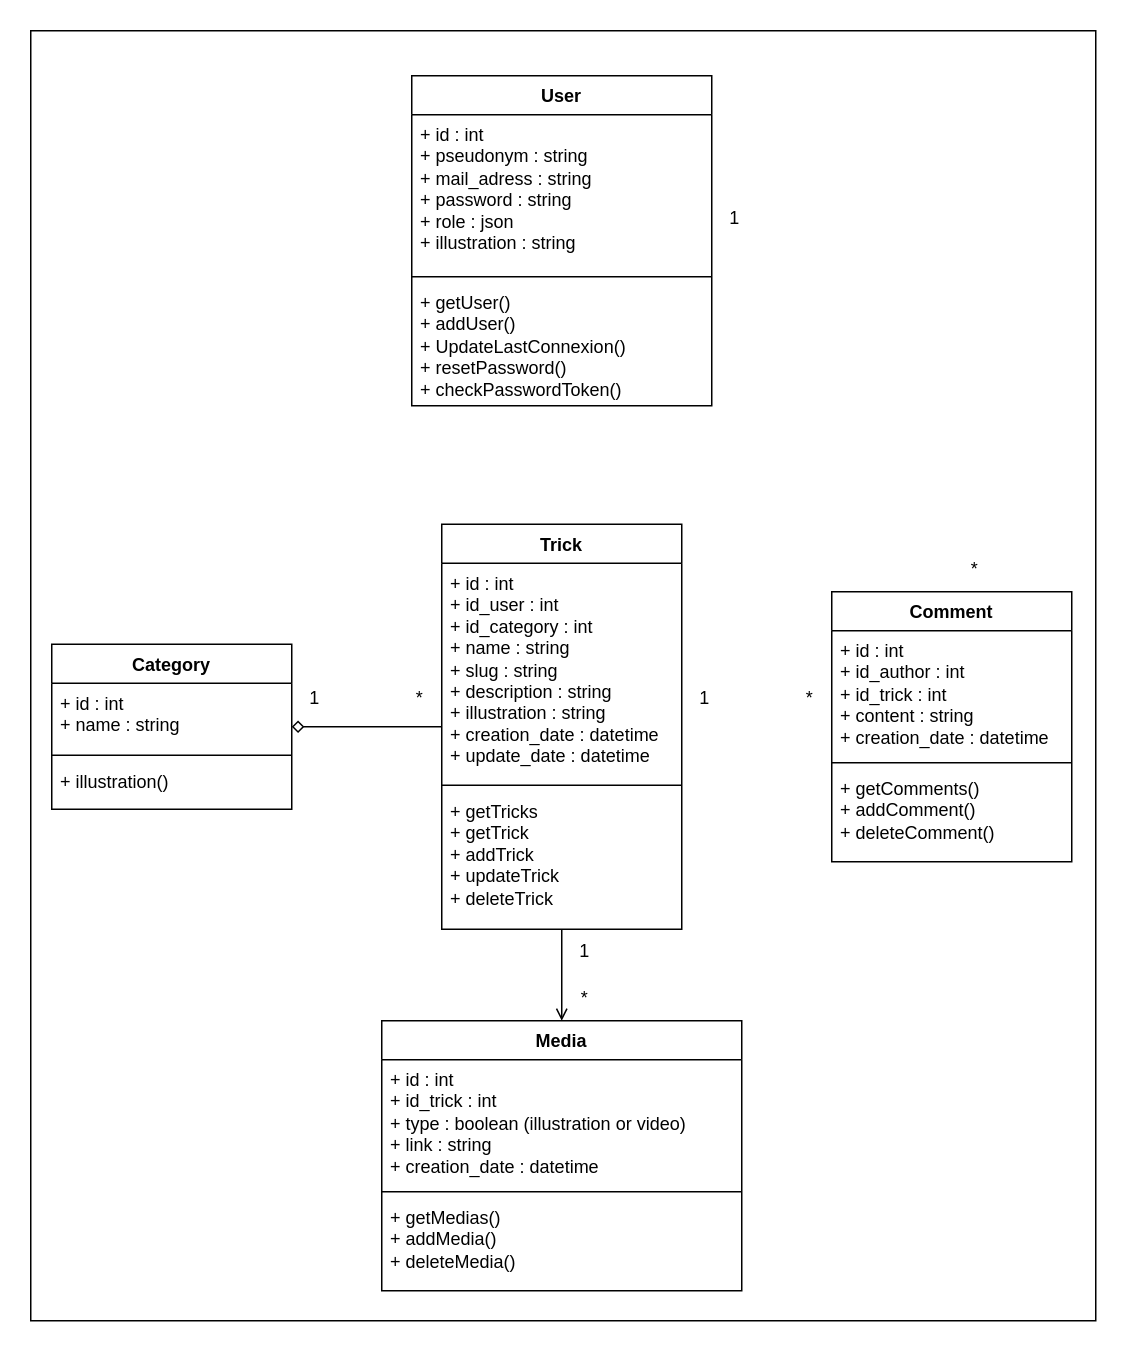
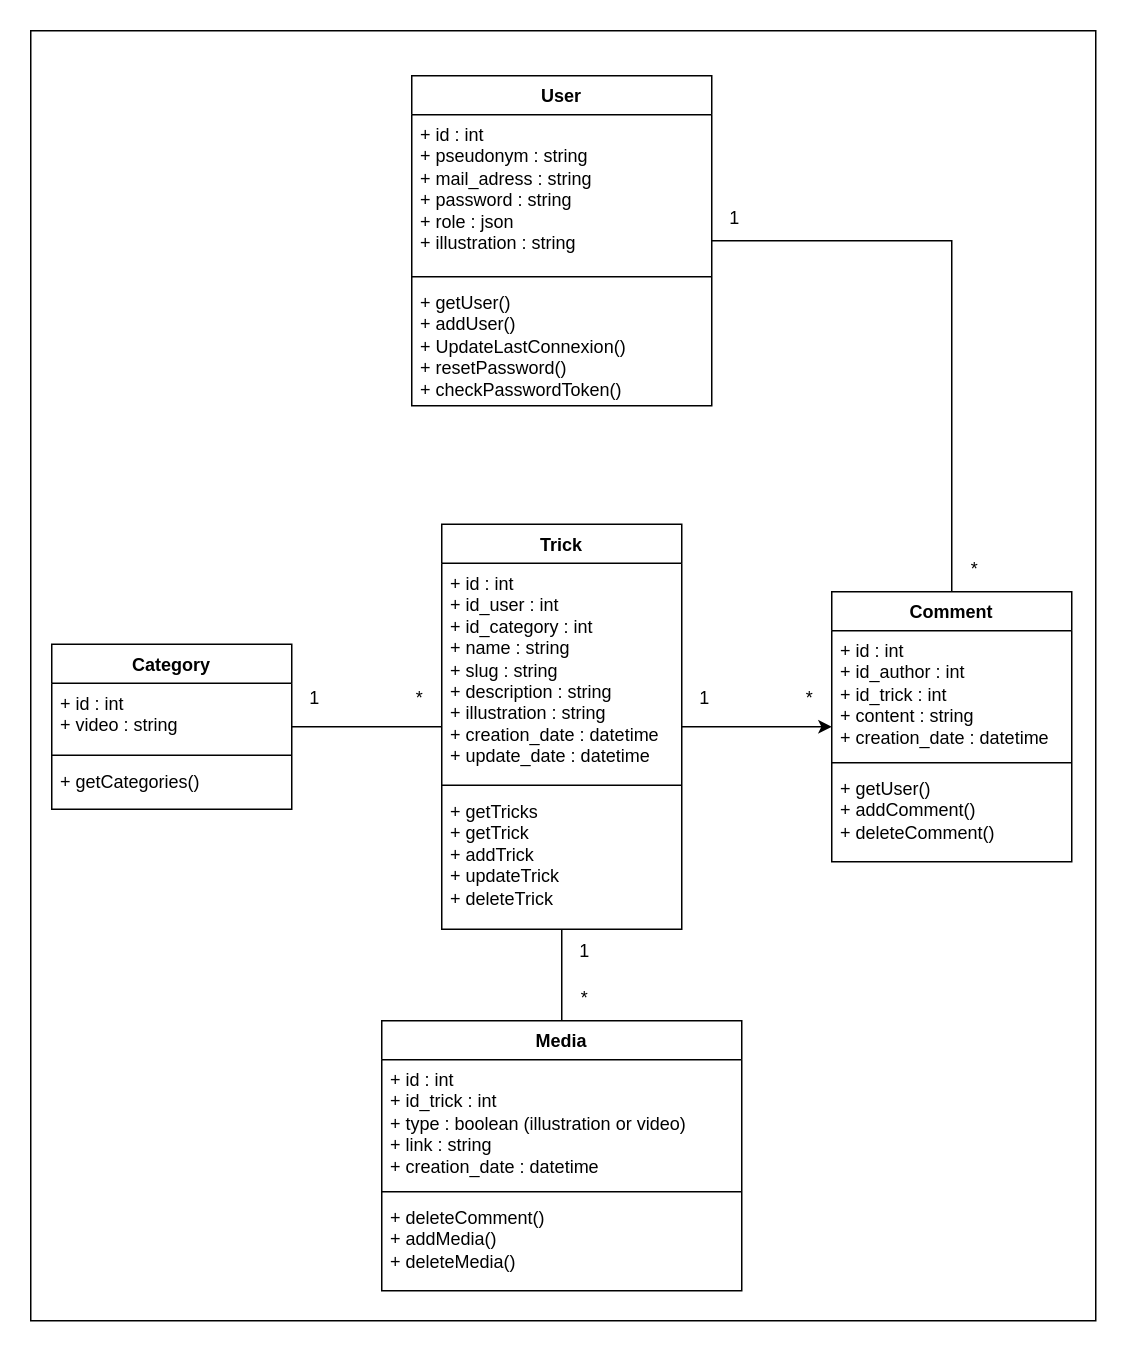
none -> (952, 297)
(125, 715) -> (127, 715)
(304, 727) -> (299, 727)
none -> (752, 727)
(130, 783) -> (142, 783)
(922, 812) -> (922, 812)
(562, 1013) -> (562, 1014)
(459, 1241) -> (472, 1241)
